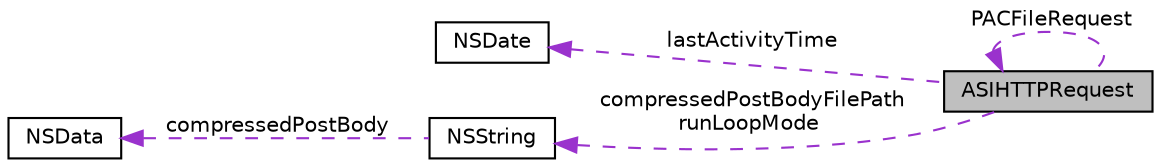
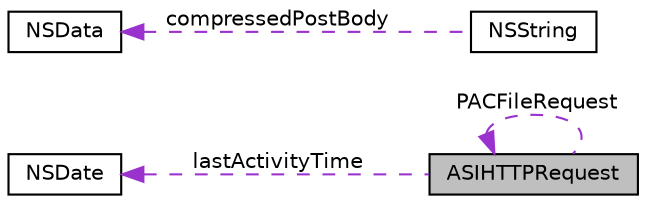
(788, 147) -> none
